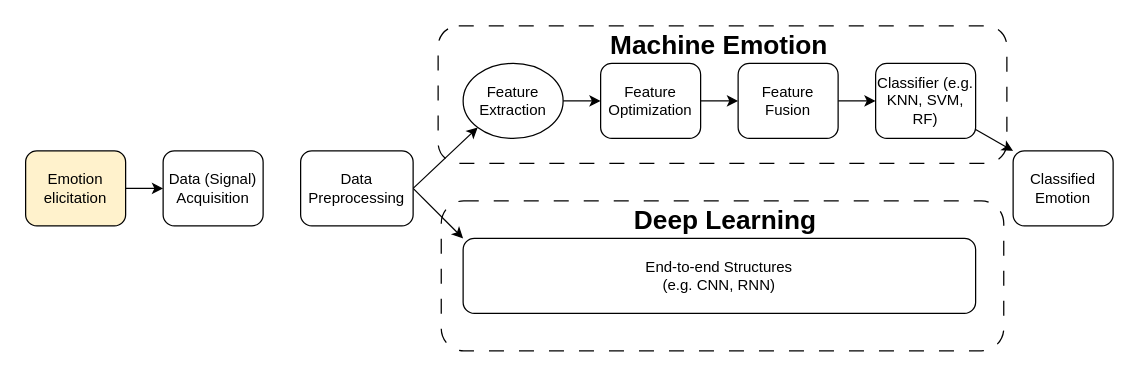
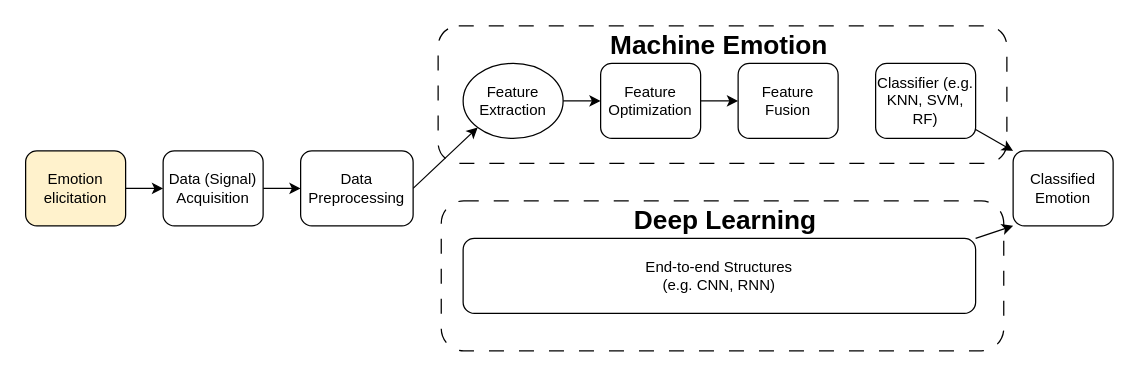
(852, 101) -> none
none -> (277, 188)
(436, 211) -> none
none -> (990, 233)
